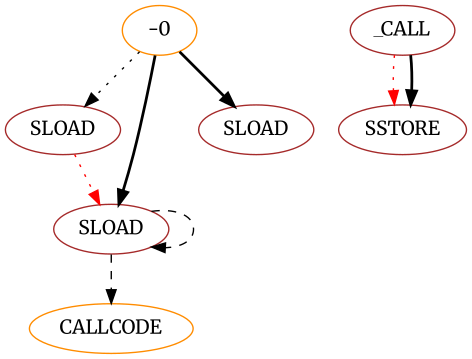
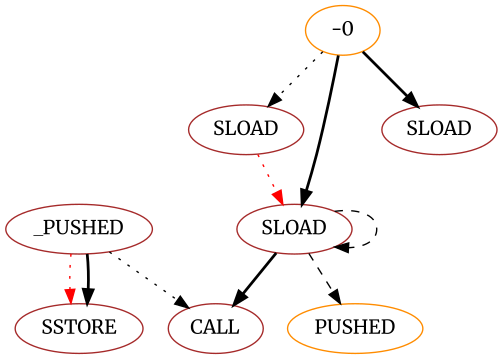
(403, 30) -> (79, 229)
(111, 329) -> (355, 329)
none -> (216, 329)
